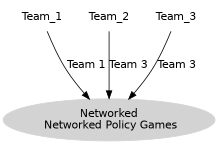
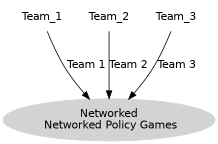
(129, 65) -> (129, 65)
